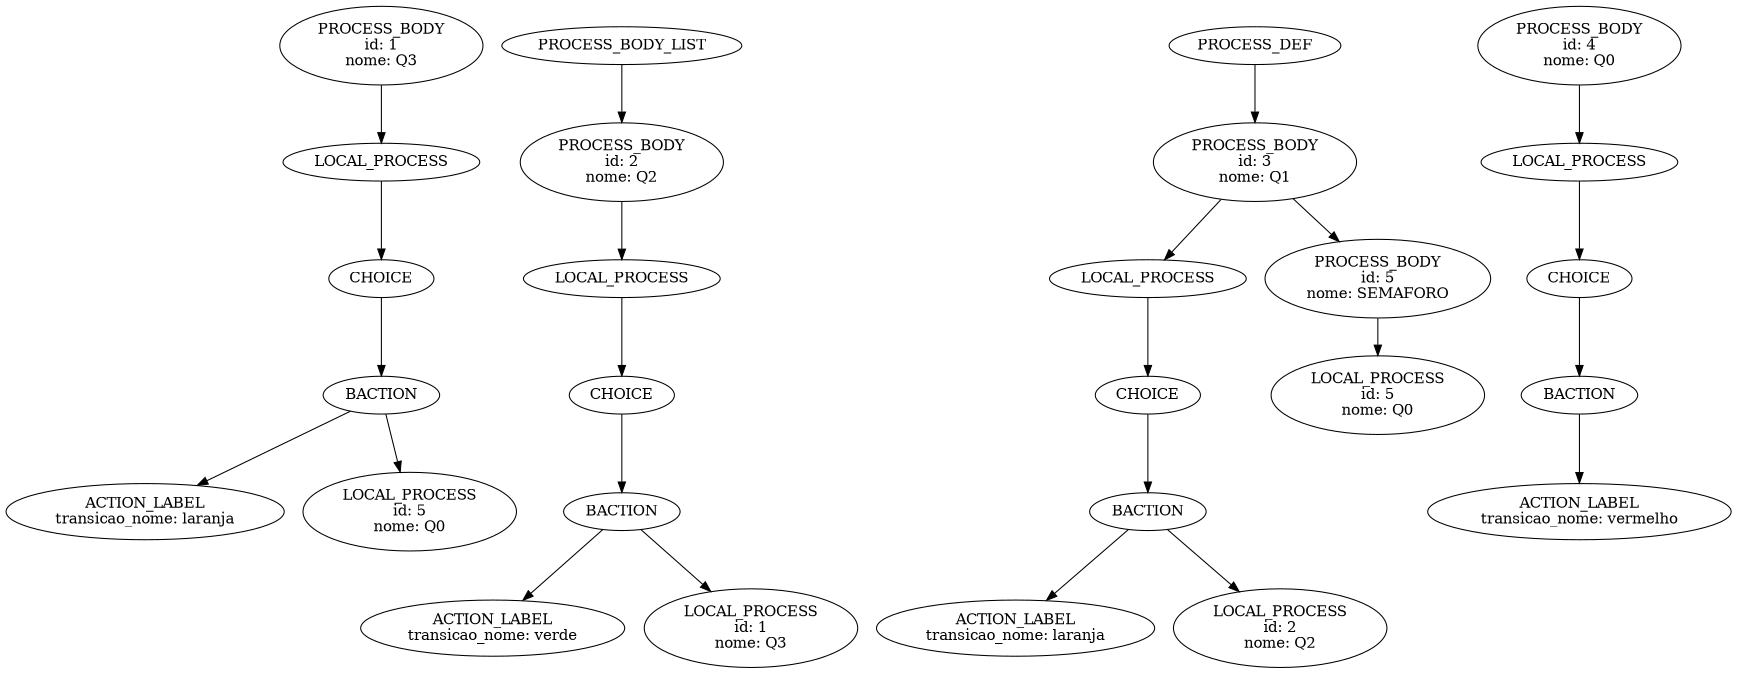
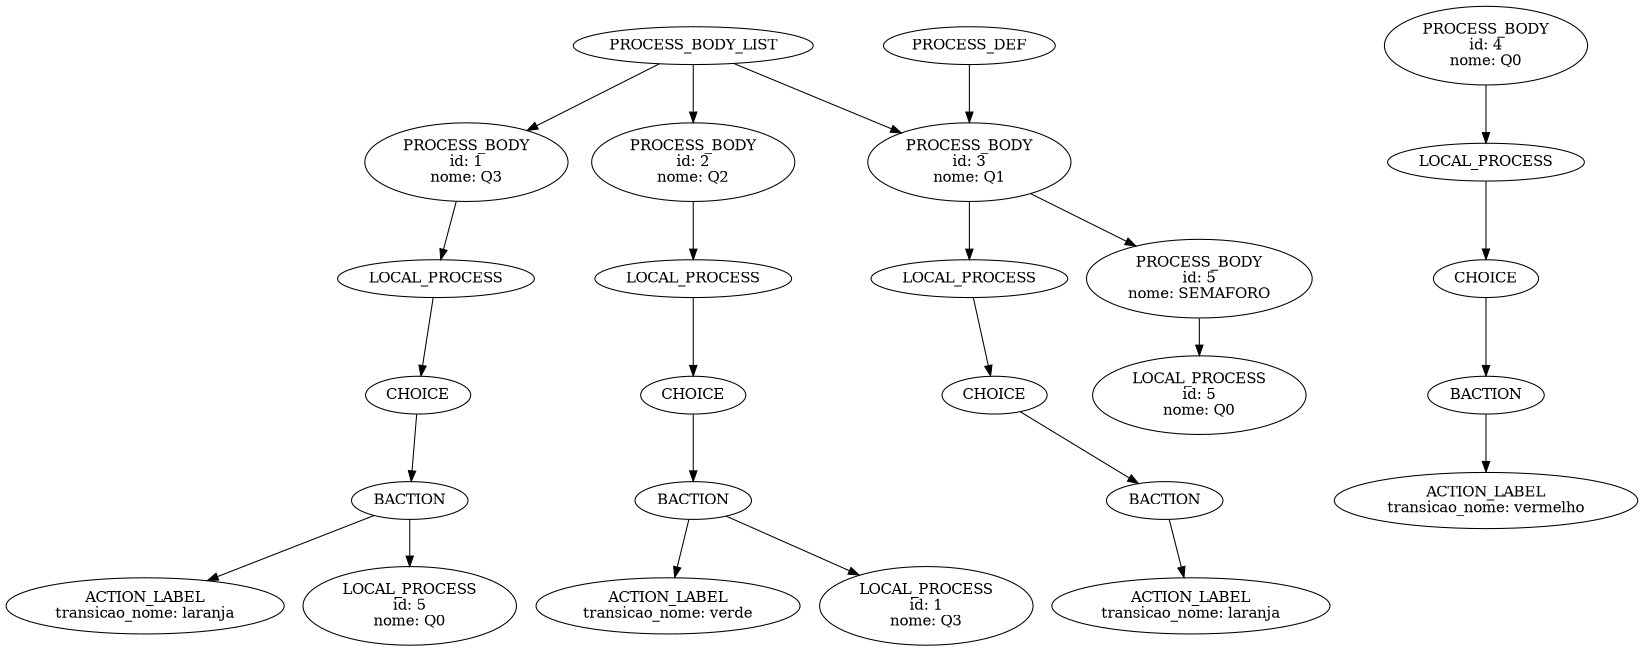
none -> (598, 95)
none -> (813, 96)
(1280, 628) -> none
